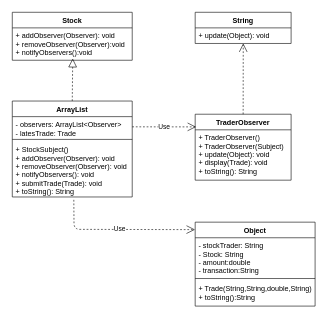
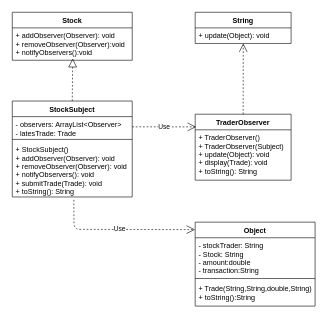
(72, 109) -> (72, 109)
